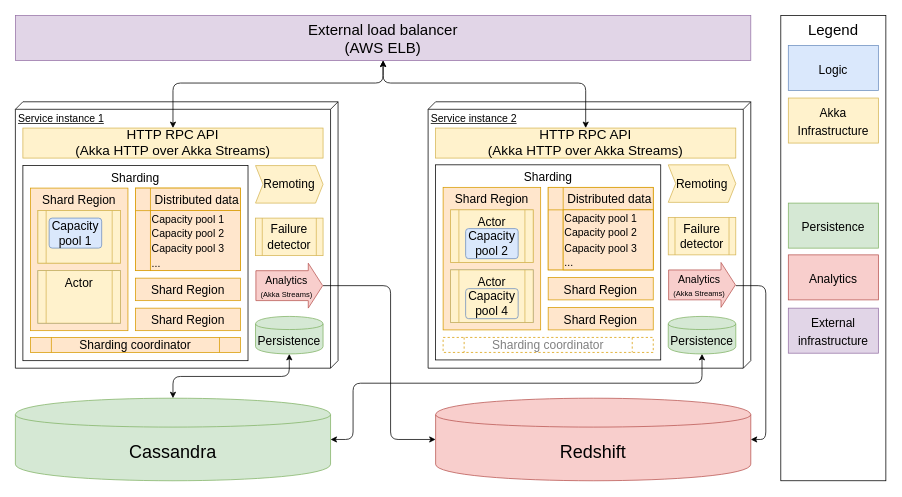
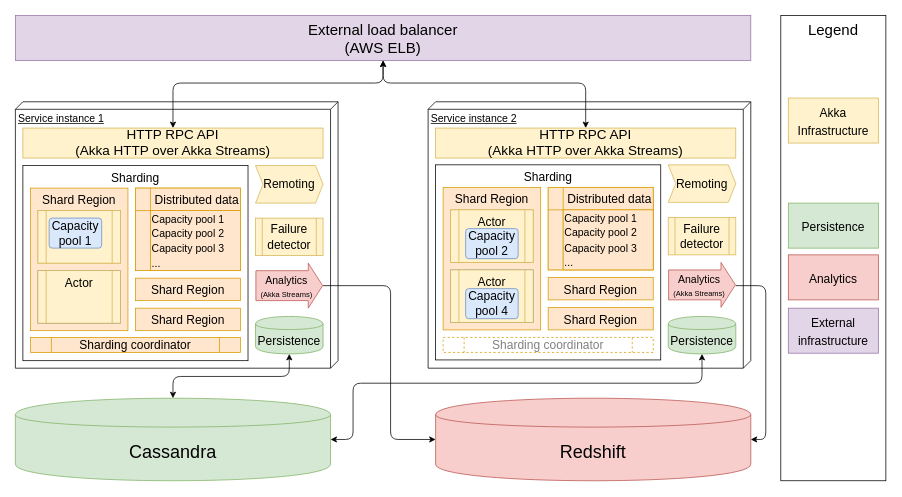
(833, 68) -> none
(492, 303) -> (492, 303)
